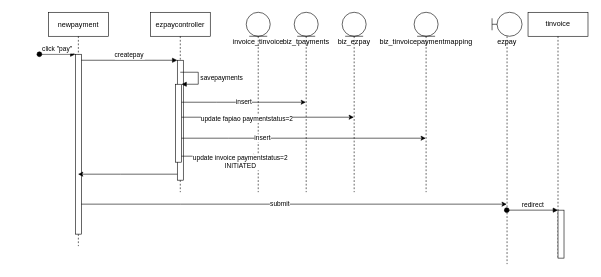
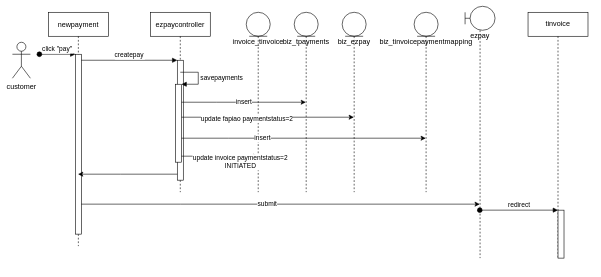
none -> (21, 60)
(507, 138) -> (480, 132)
